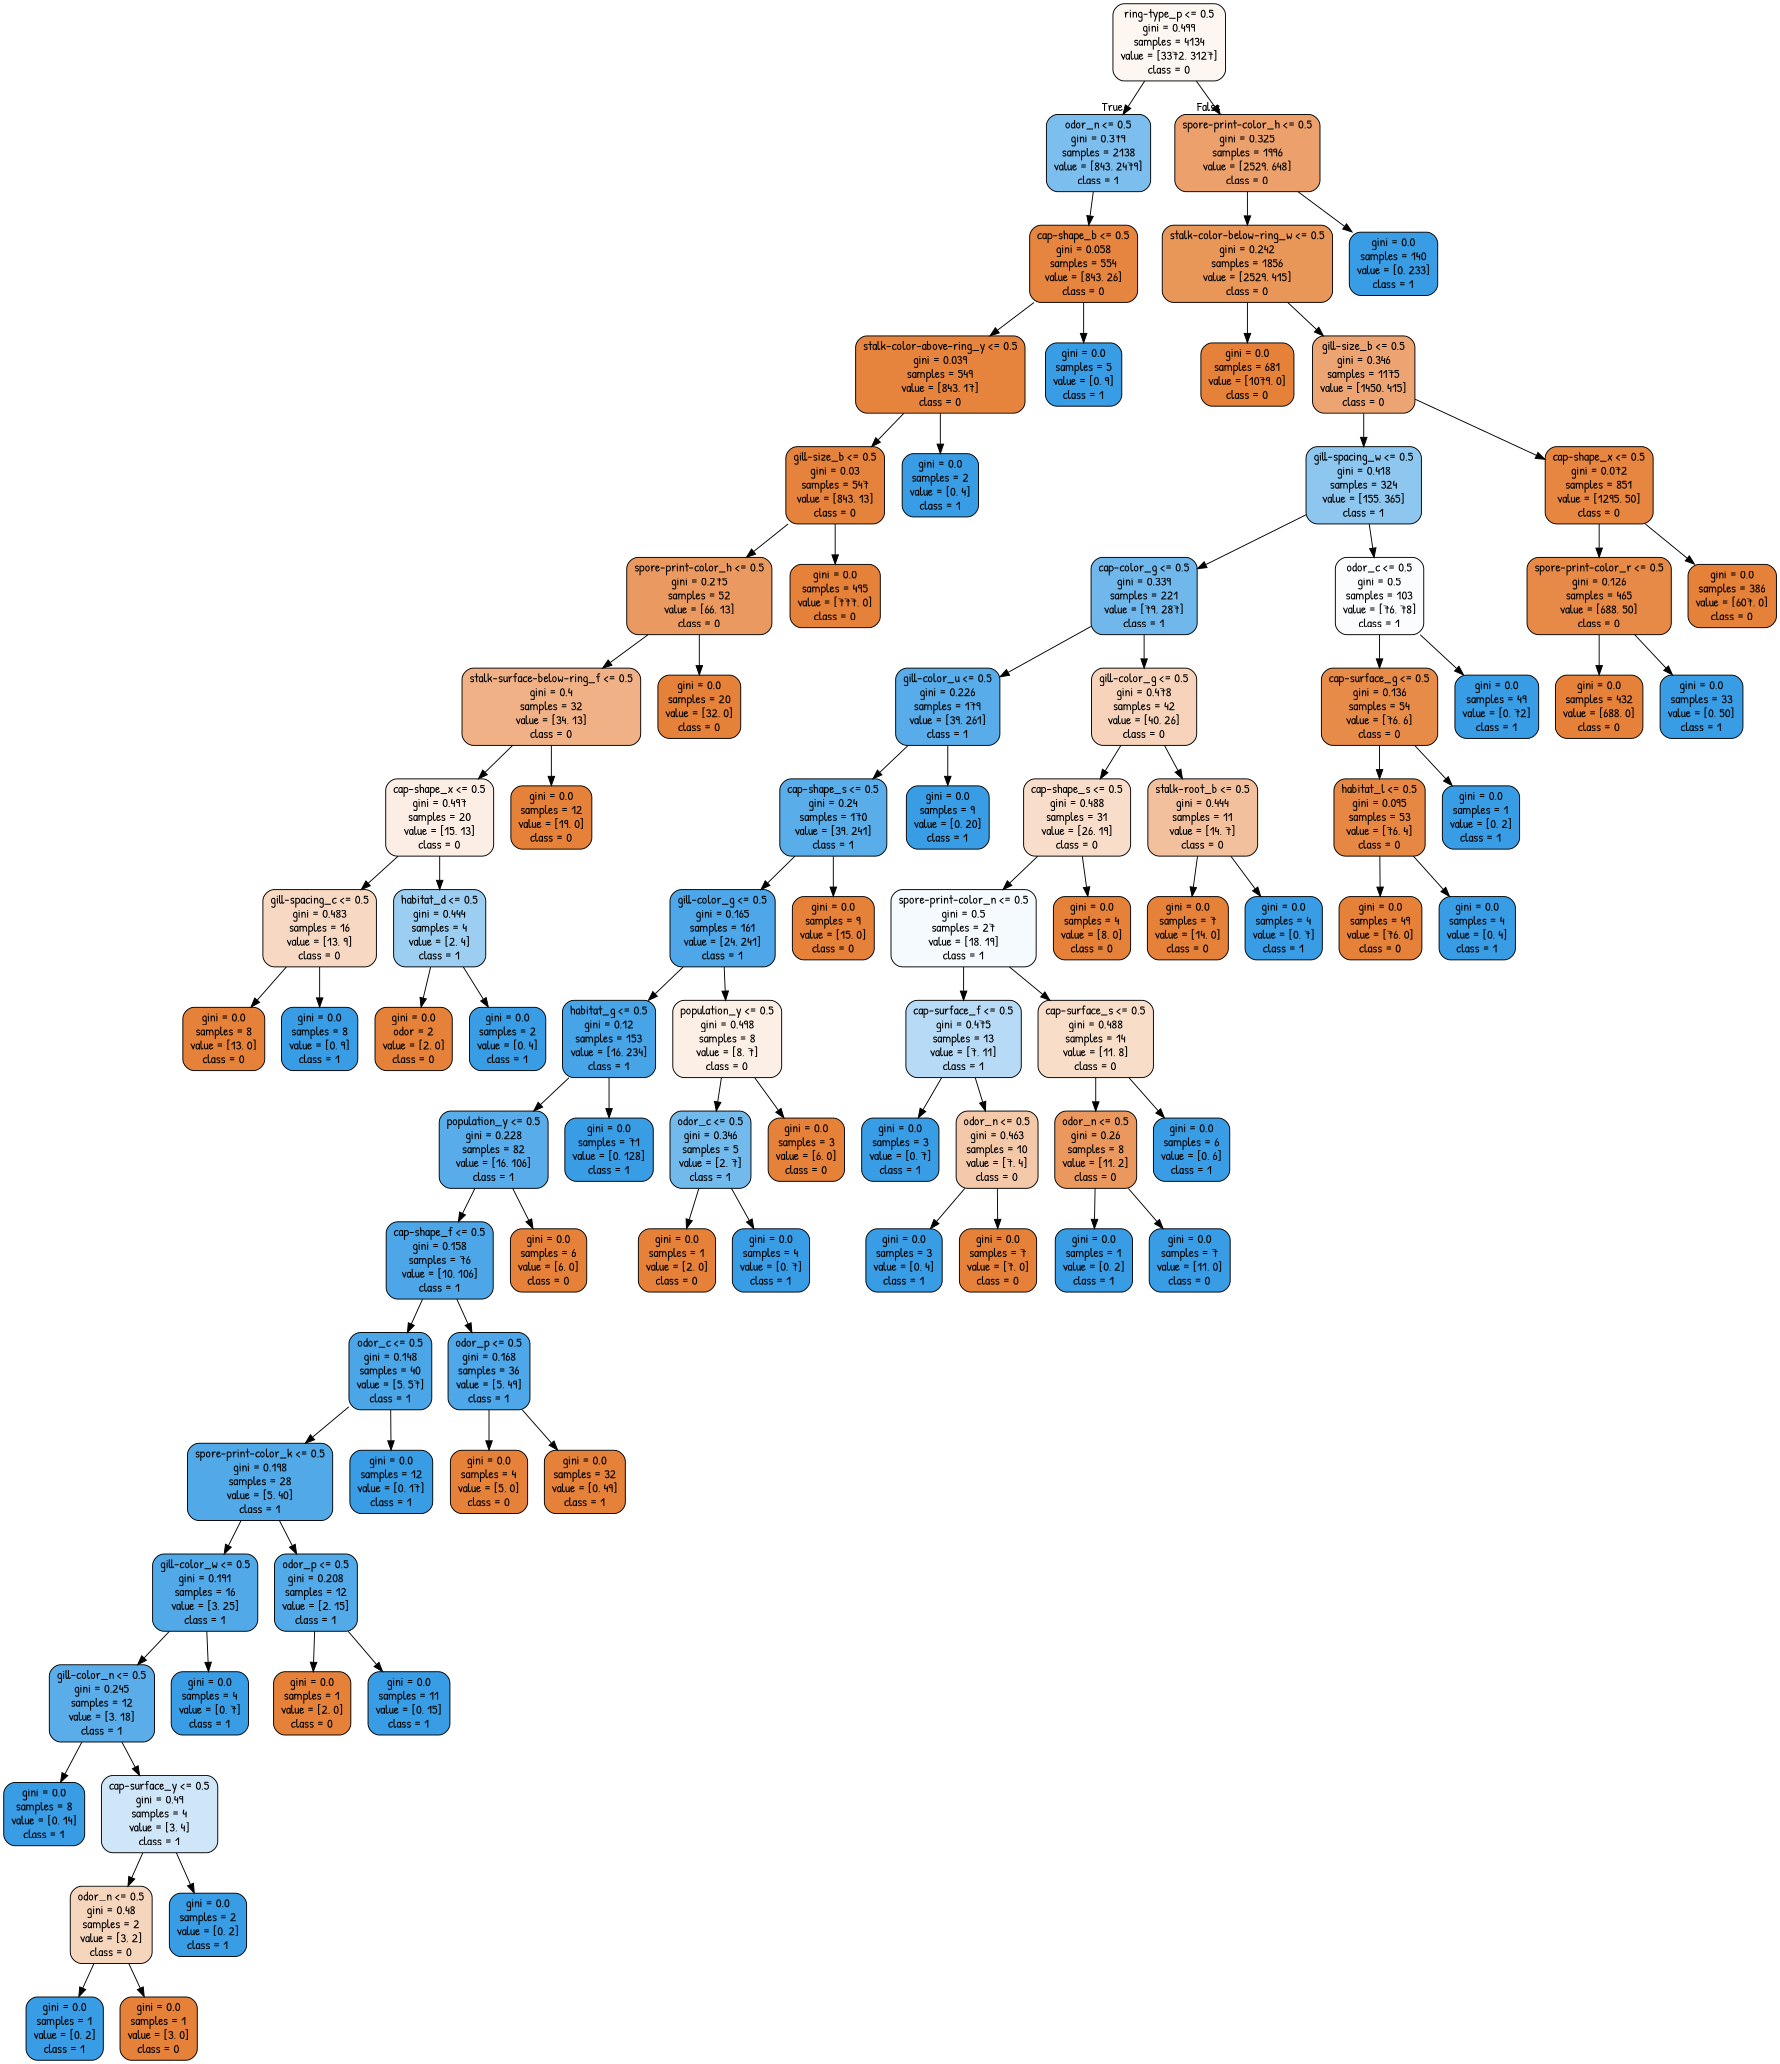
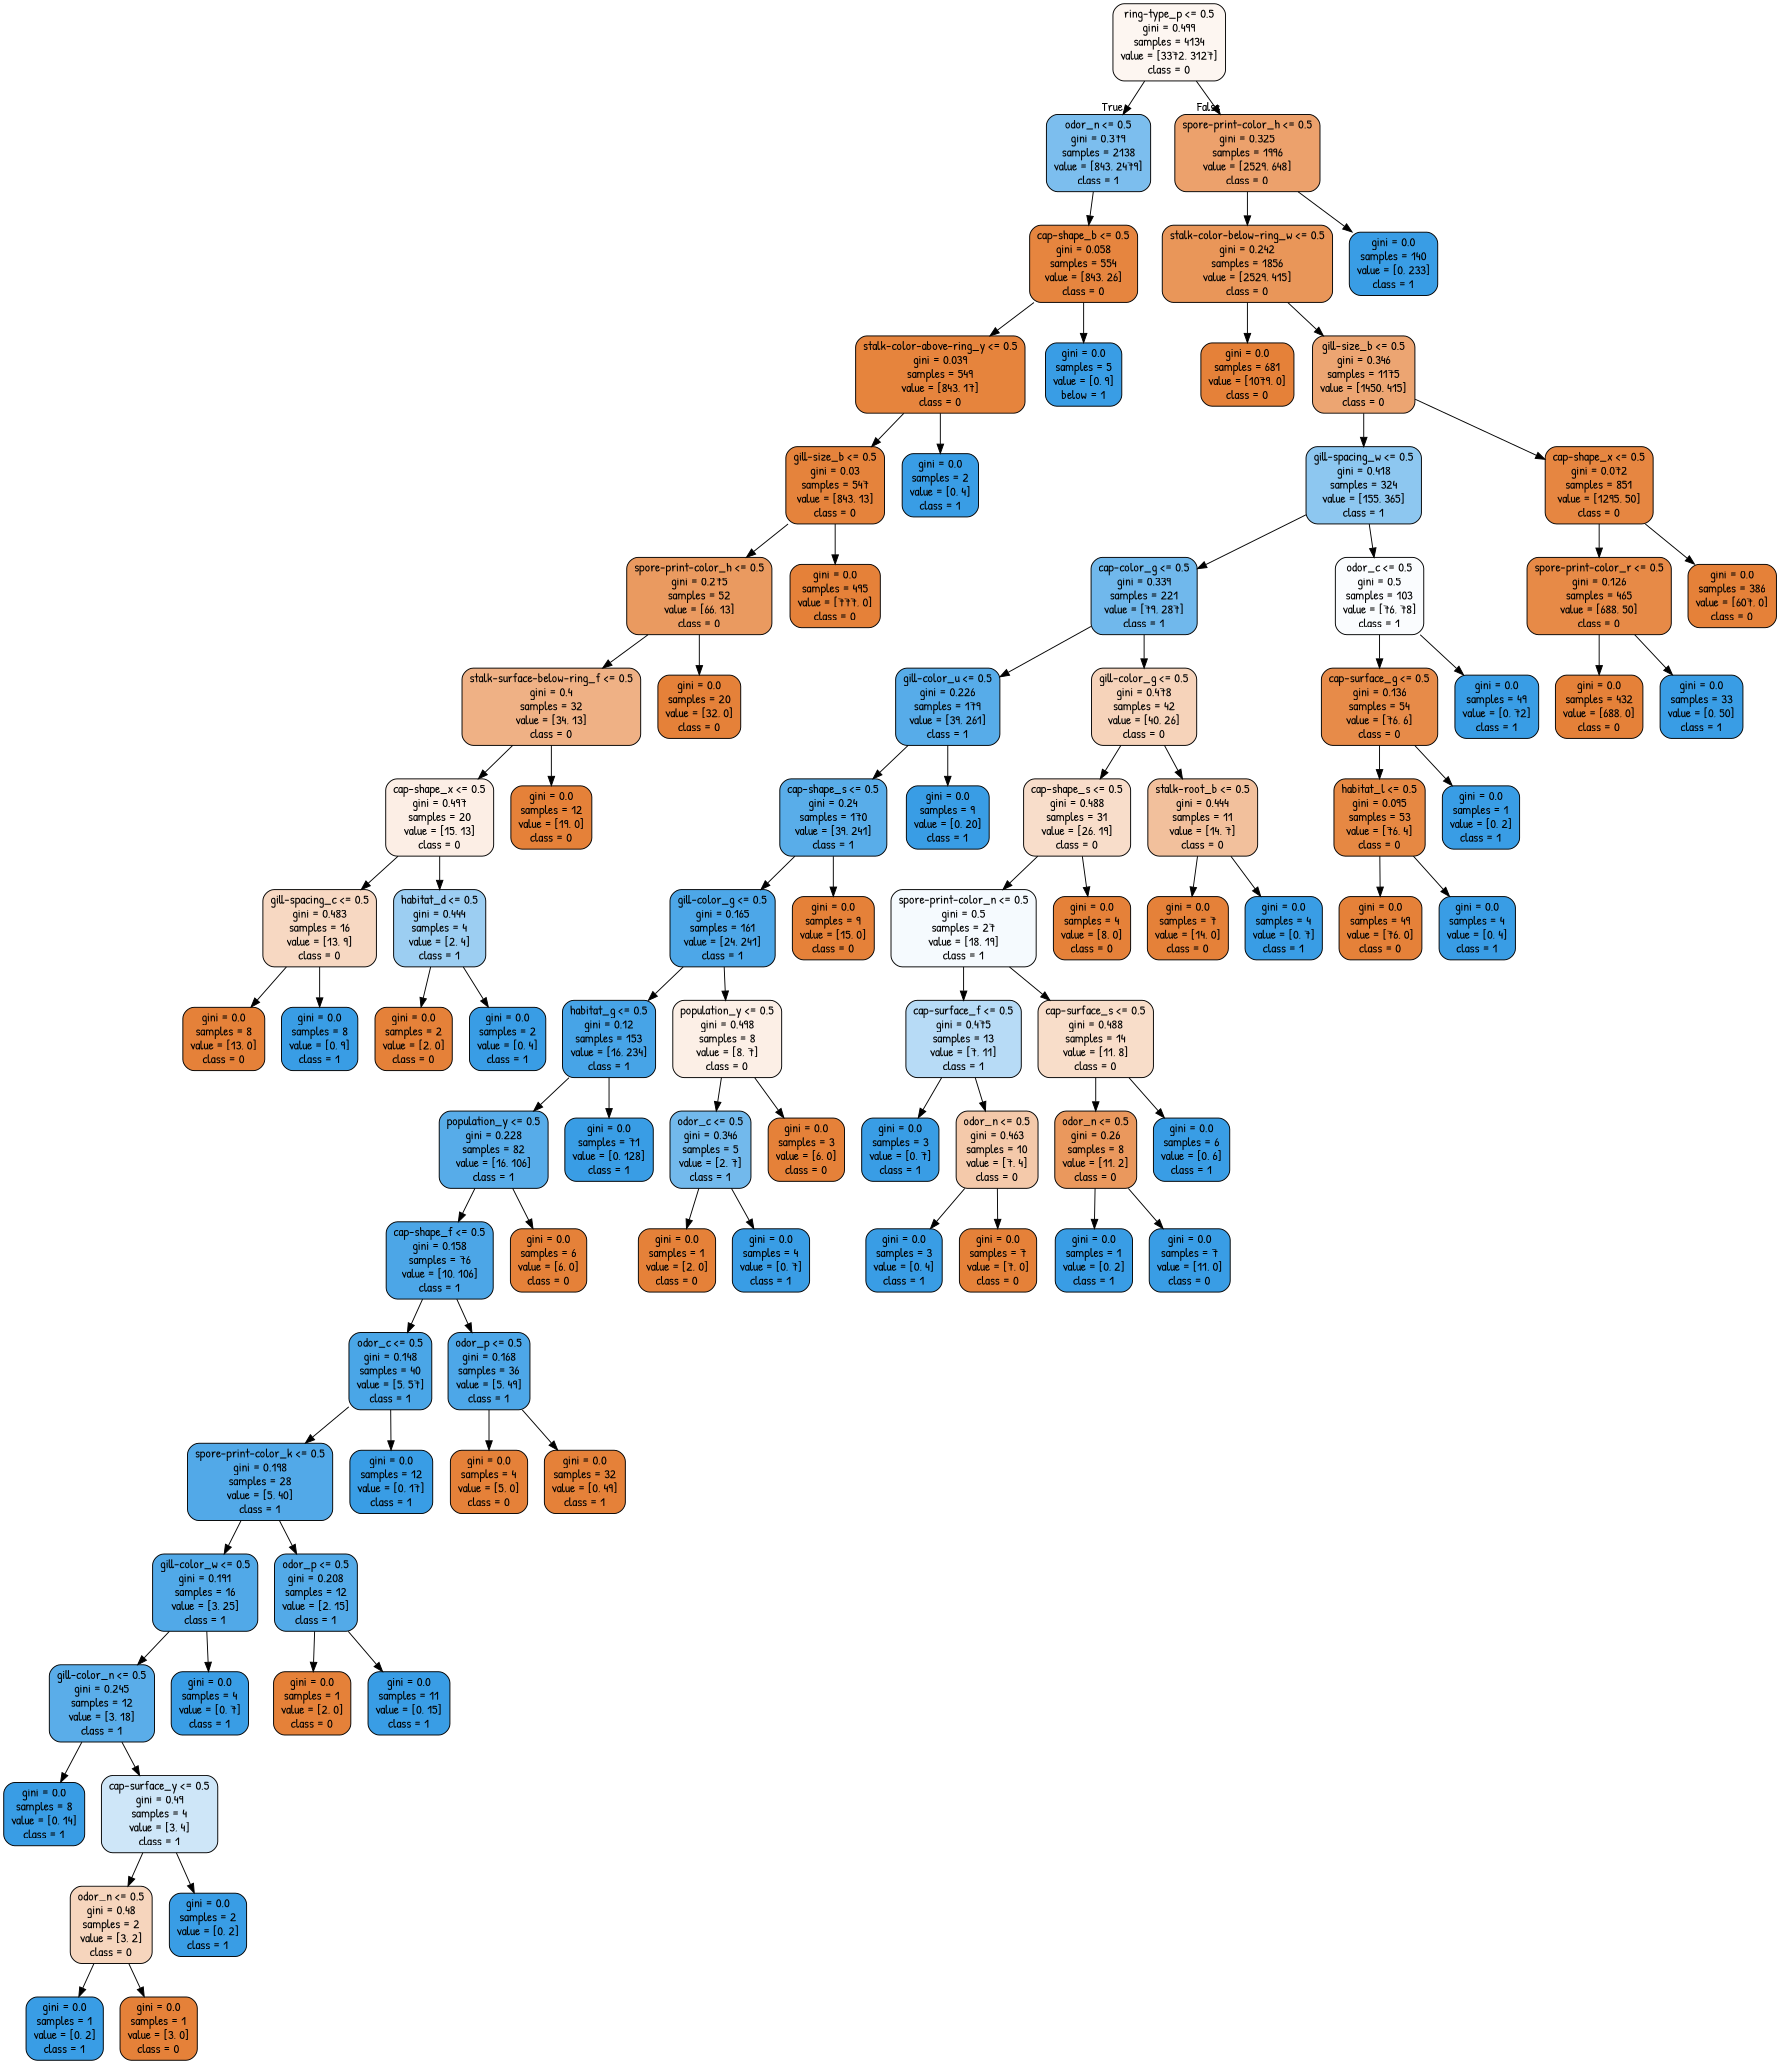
(1084, 375) -> (1084, 375)
(414, 1039) -> (414, 1039)
